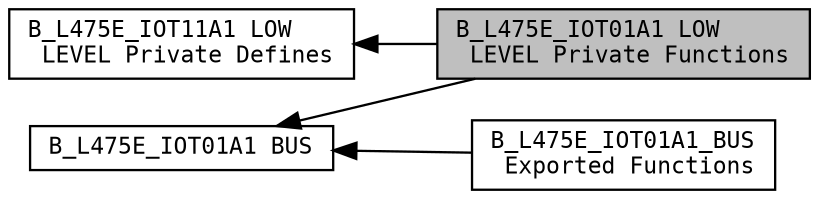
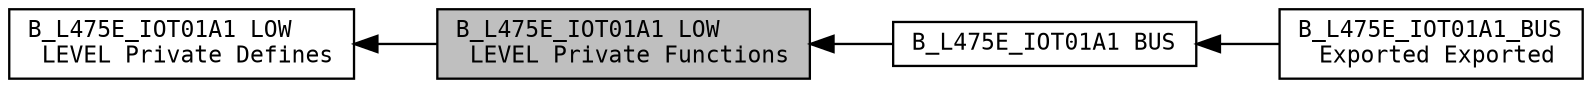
(182, 44) -> (182, 44)
(388, 100) -> (863, 44)
(624, 155) -> (1431, 44)
